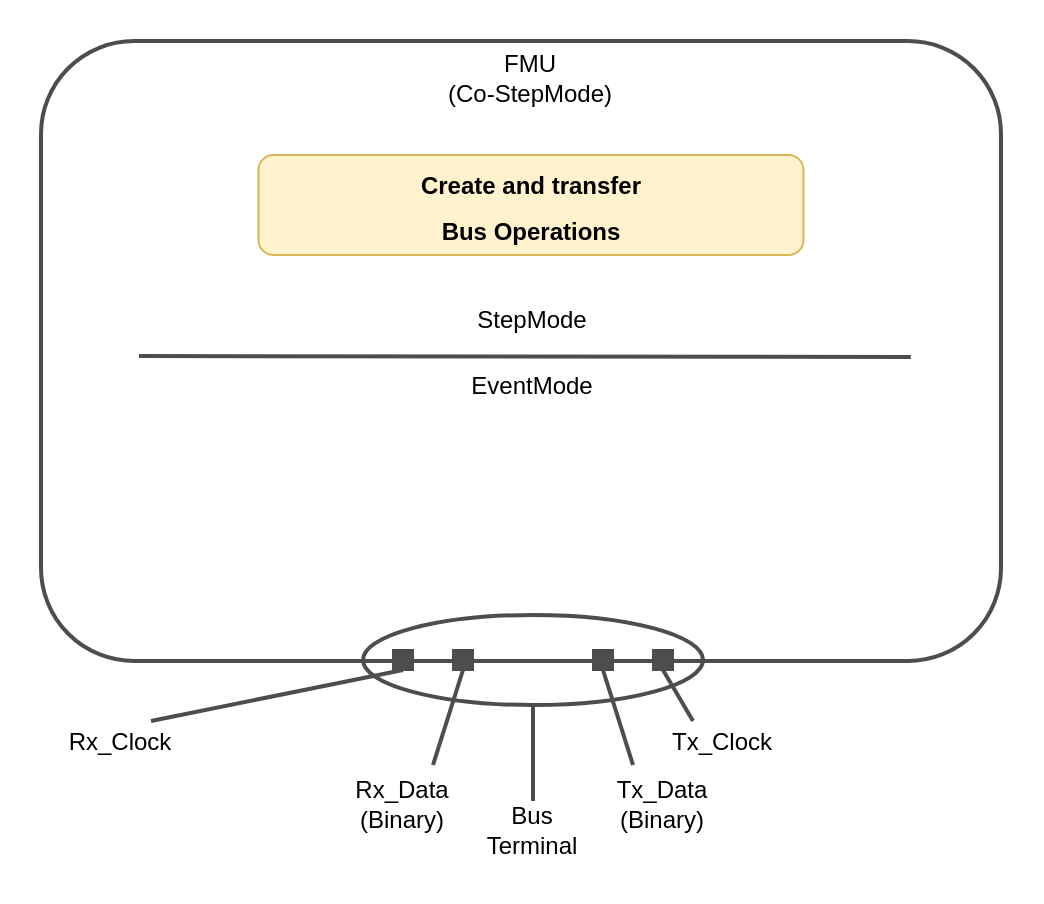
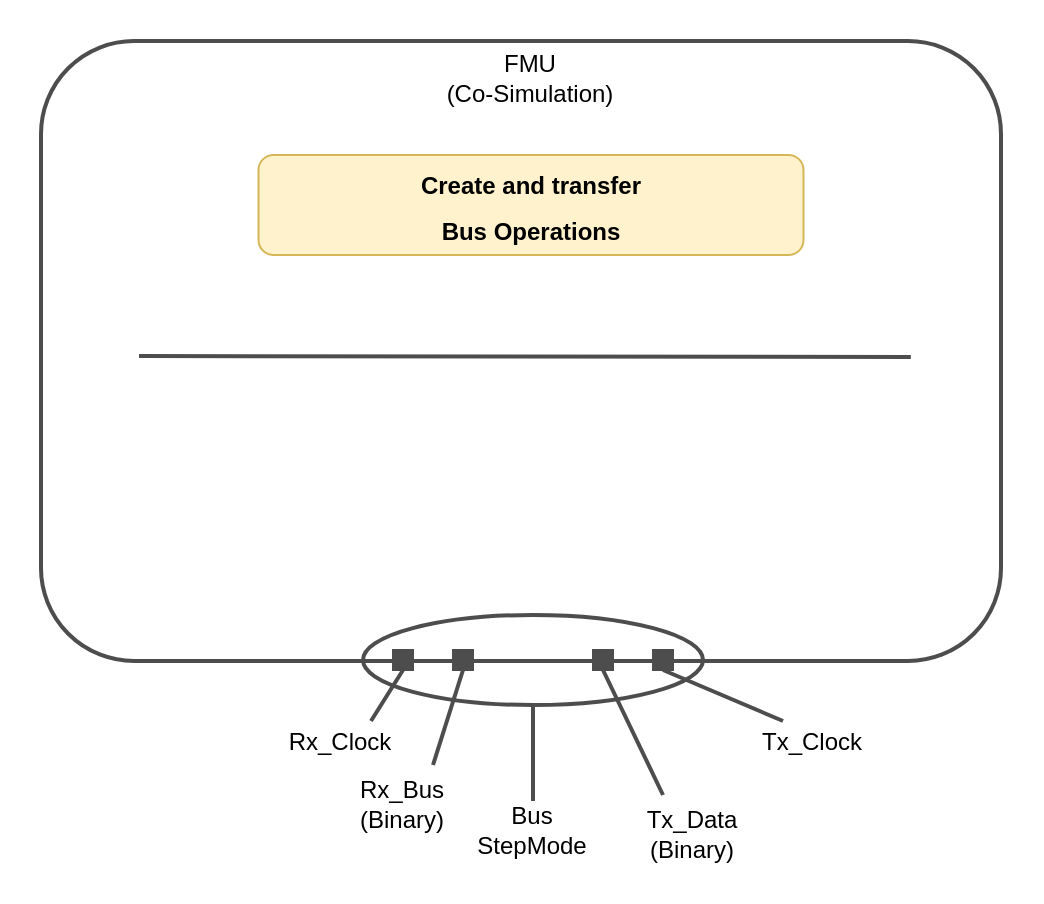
(531, 79) -> (531, 79)
(533, 321) -> none
(533, 387) -> none
(121, 743) -> (341, 743)
(723, 743) -> (813, 743)
(403, 805) -> (403, 805)
(663, 805) -> (693, 835)
(533, 831) -> (533, 831)
